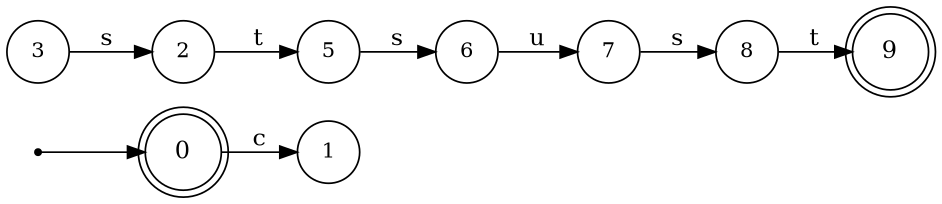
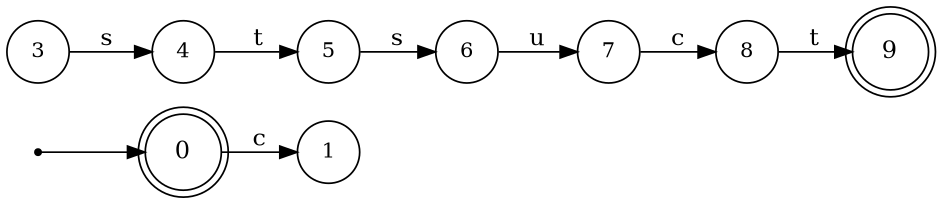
(678, 39) -> (678, 39)
(183, 52) -> (183, 52)
